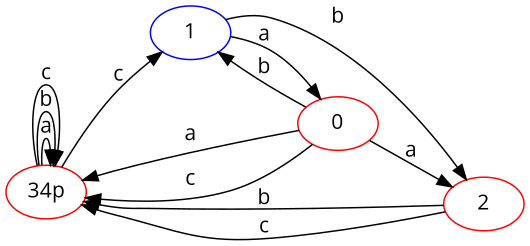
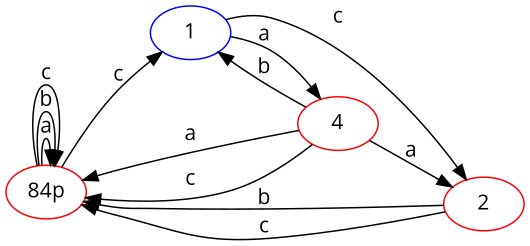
(338, 17) -> (338, 17)
(338, 124) -> (338, 124)
(46, 192) -> (46, 192)
